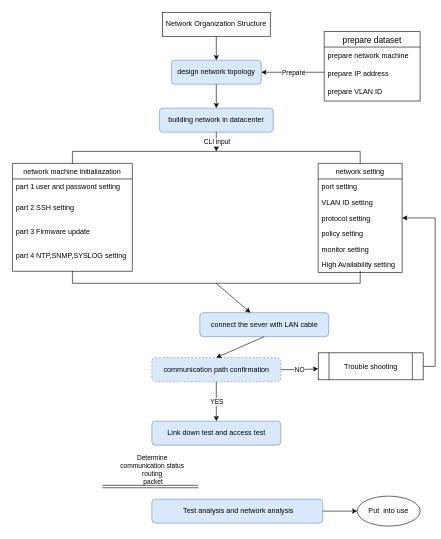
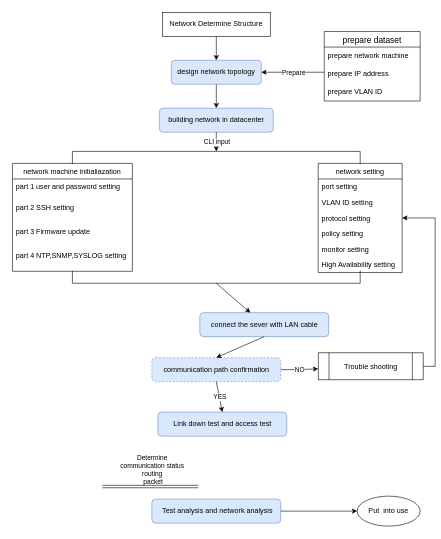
(216, 24) -> (216, 24)
(216, 434) -> (222, 425)
(237, 512) -> (216, 512)
